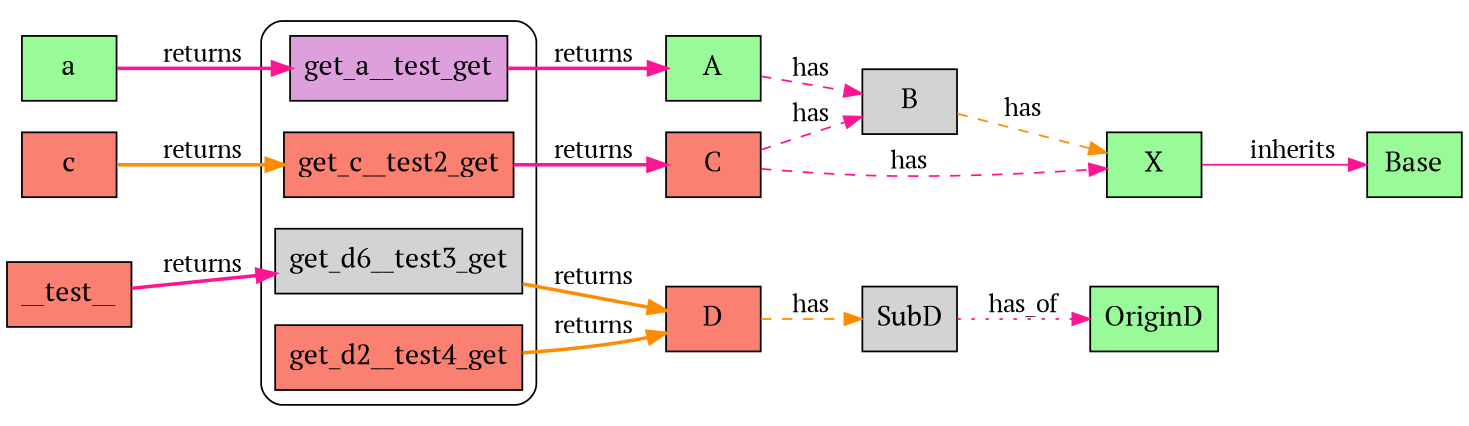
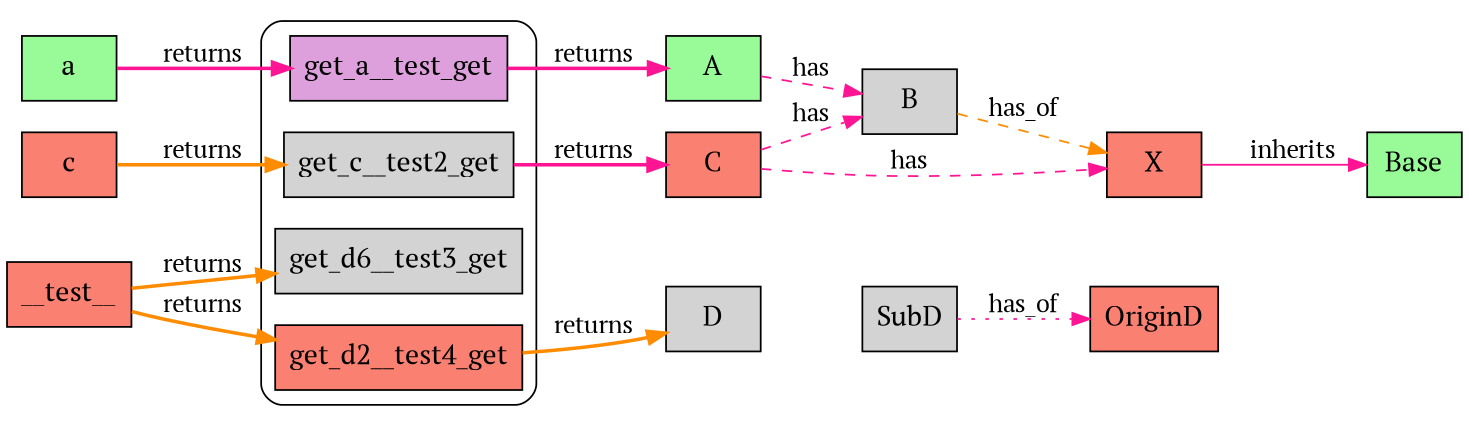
(1024, 110) -> (1024, 110)
(399, 165) -> (399, 165)
(1154, 165) -> (1154, 165)
(194, 282) -> (194, 282)
(586, 296) -> none
(713, 319) -> (713, 319)
(802, 319) -> none
(1154, 319) -> (1154, 319)
none -> (194, 325)
